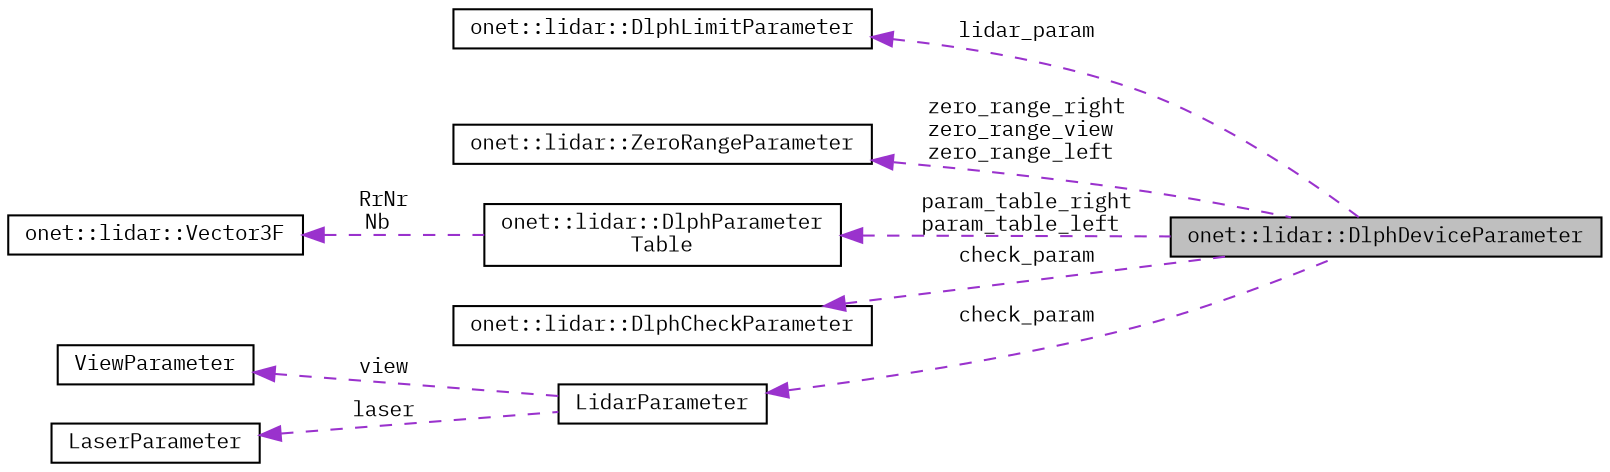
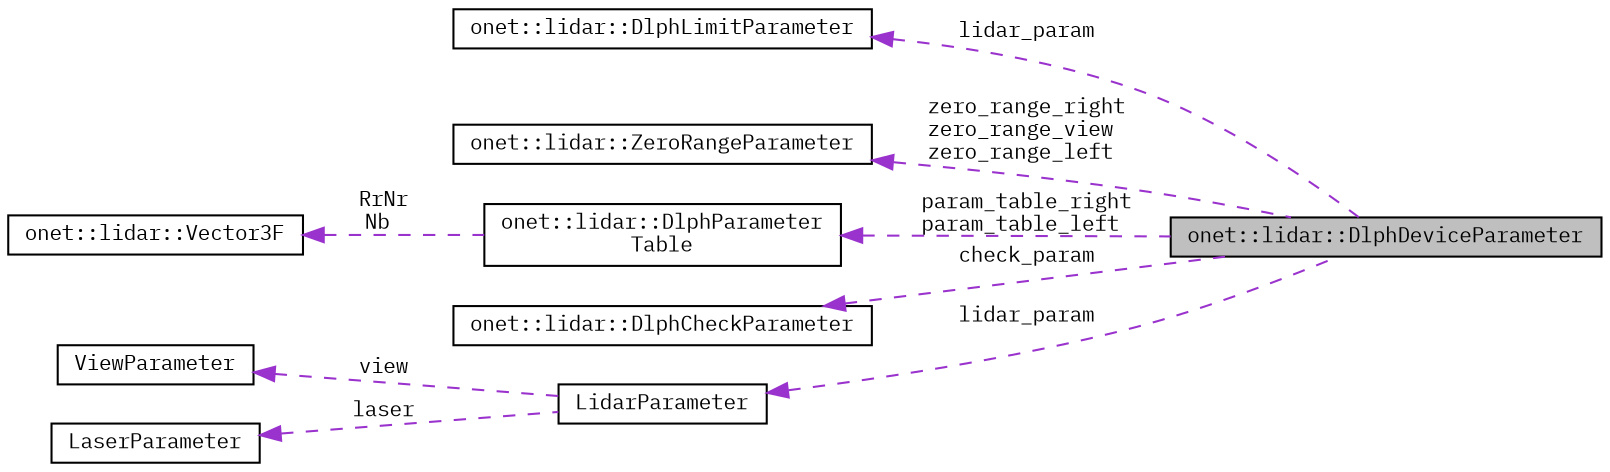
(1021, 316) -> (1021, 316)
